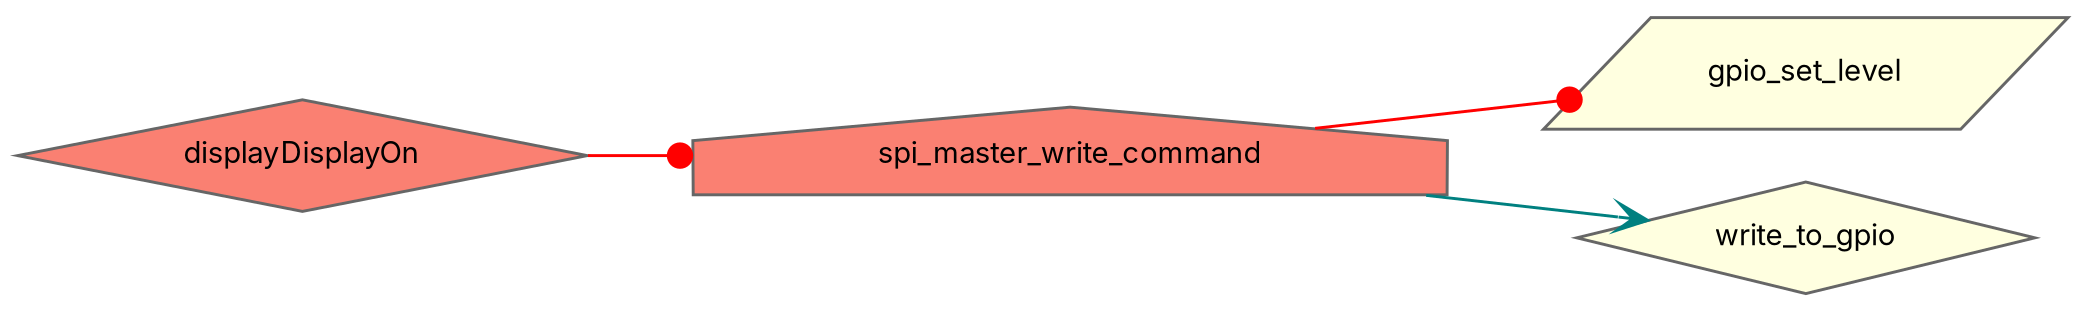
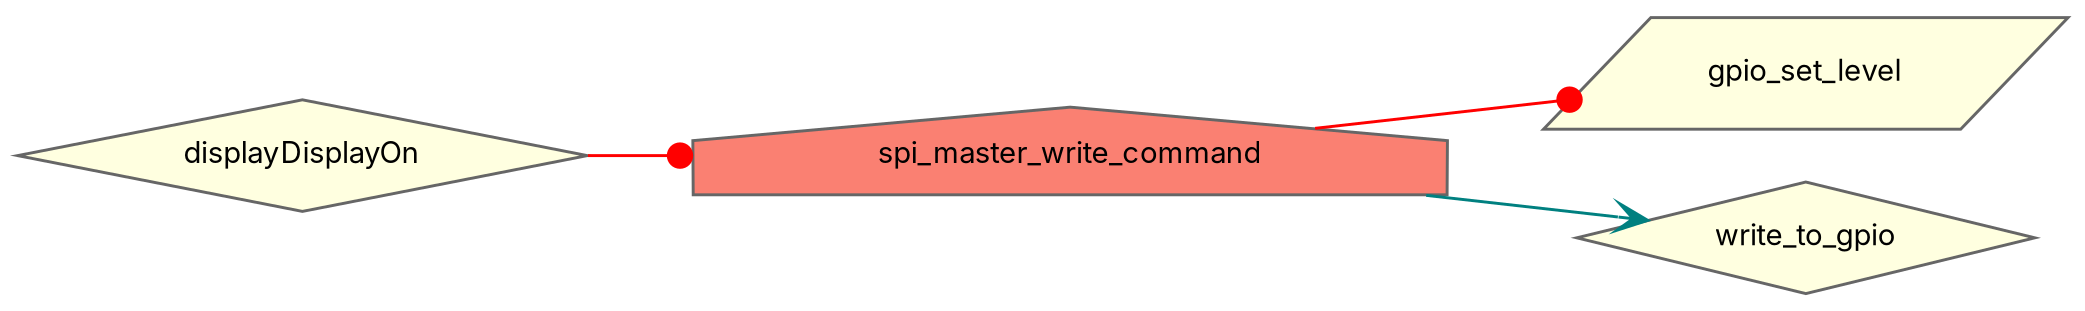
(302, 156) -> (302, 156)
